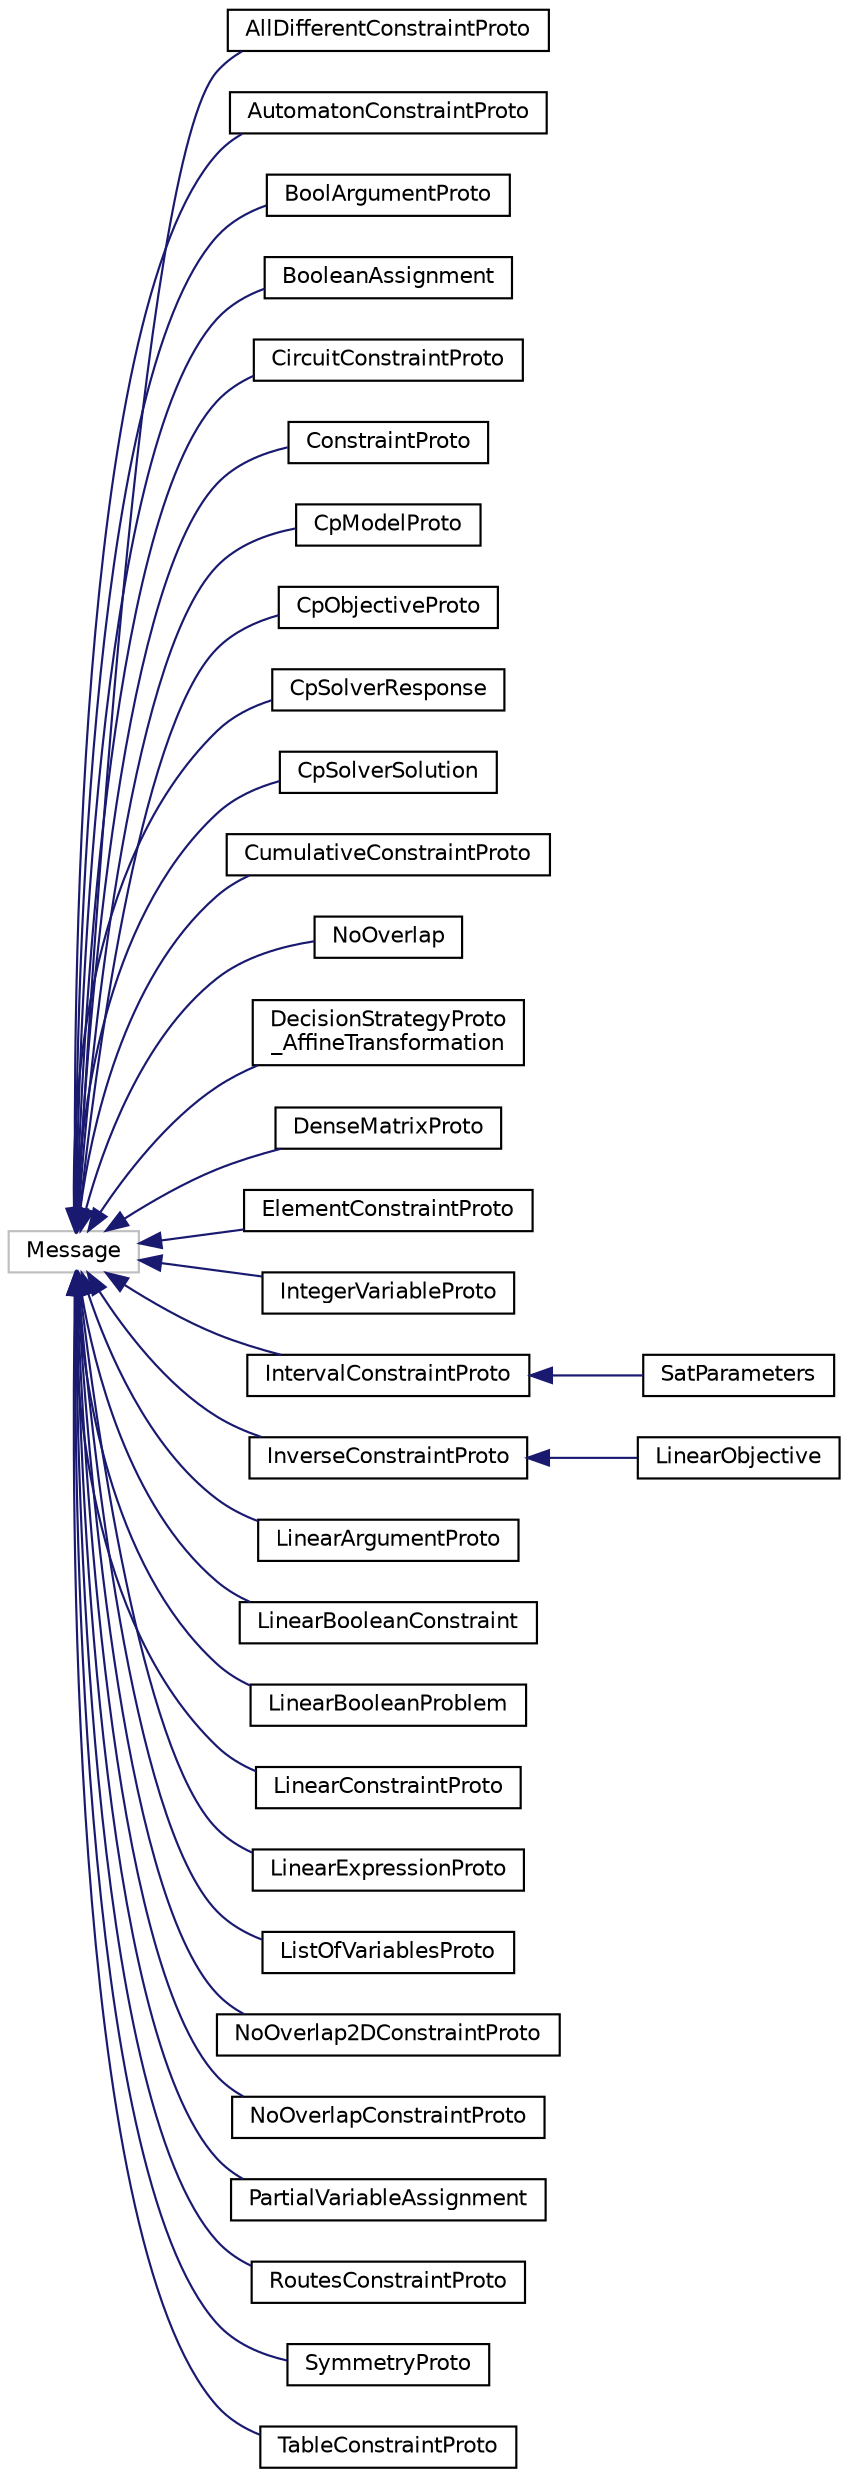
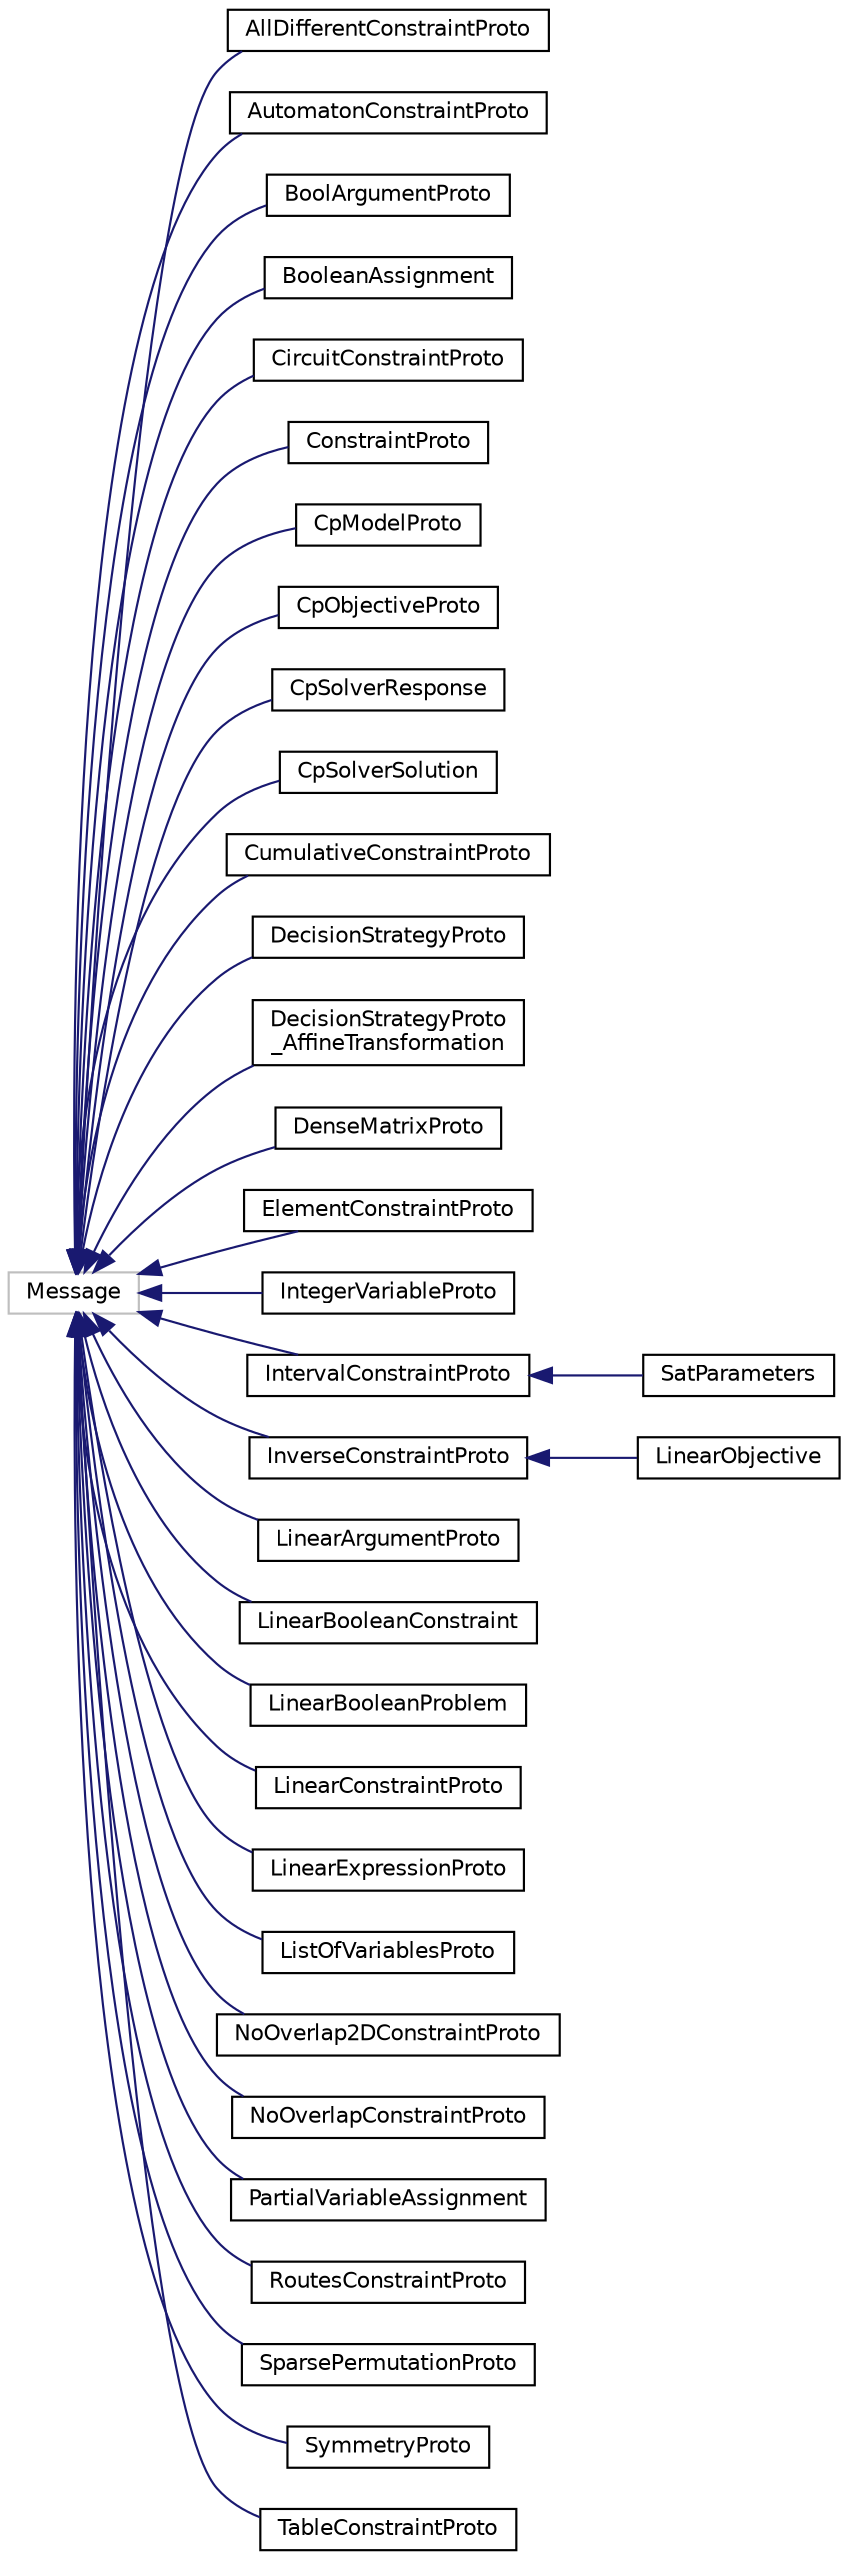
(388, 937) -> (388, 937)
none -> (388, 2365)
